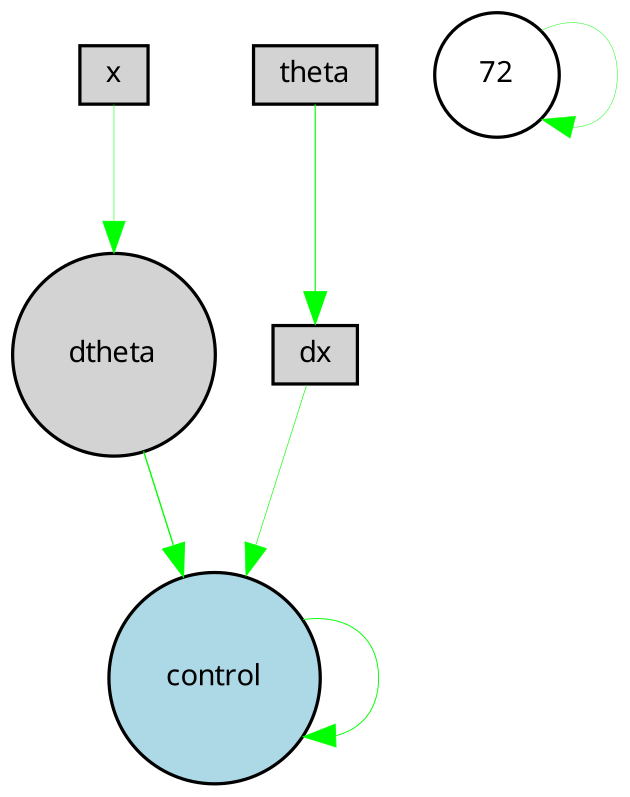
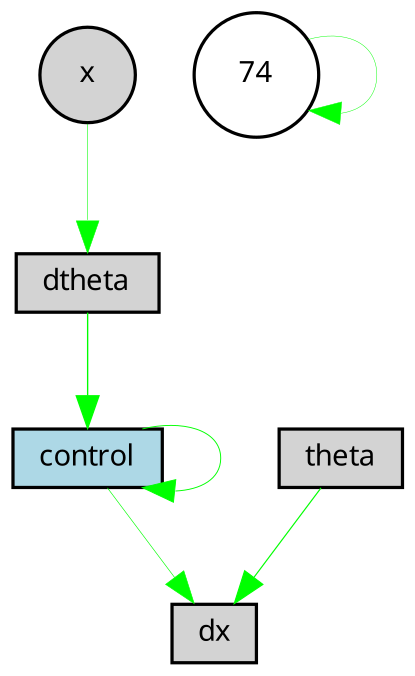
(114, 75) -> (88, 75)
(497, 75) -> (256, 75)
(114, 355) -> (88, 283)
(281, 465) -> (141, 533)
(215, 678) -> (88, 458)
